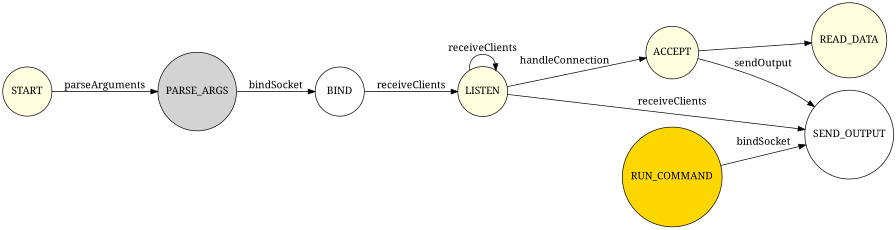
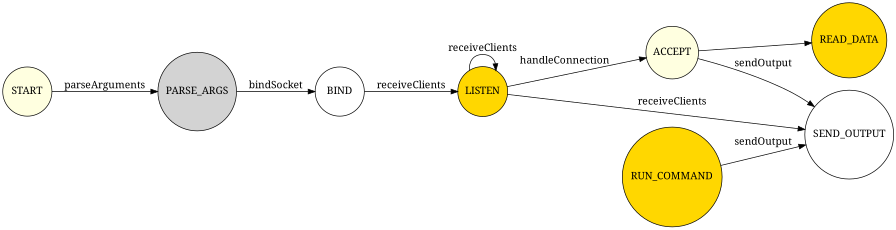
(849, 40) -> (849, 40)
(483, 92) -> (483, 92)
(763, 142) -> (763, 142)
